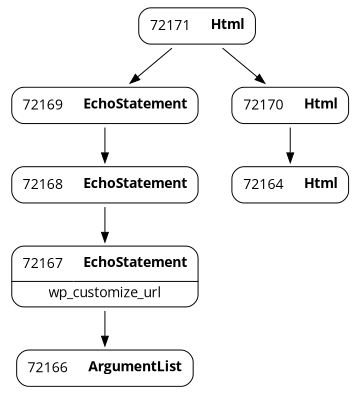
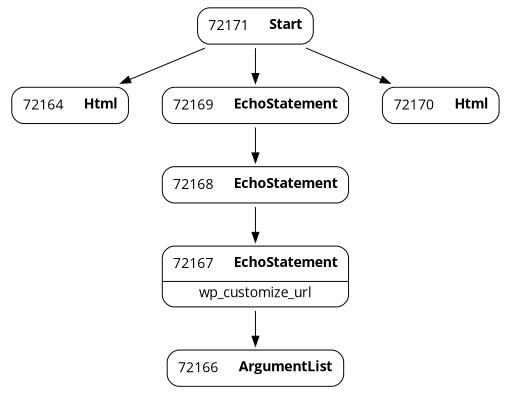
(228, 25) -> (286, 25)
(290, 140) -> (167, 64)
